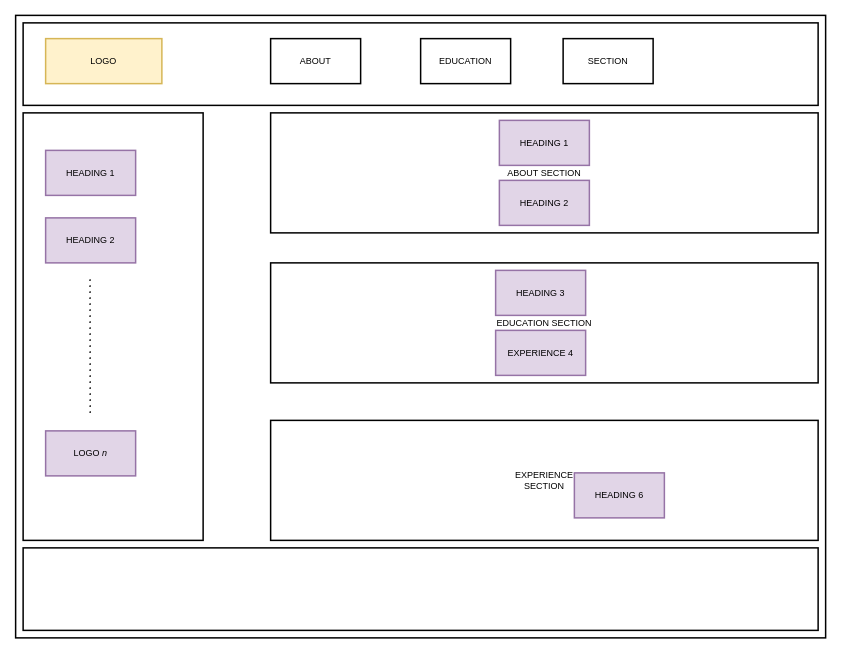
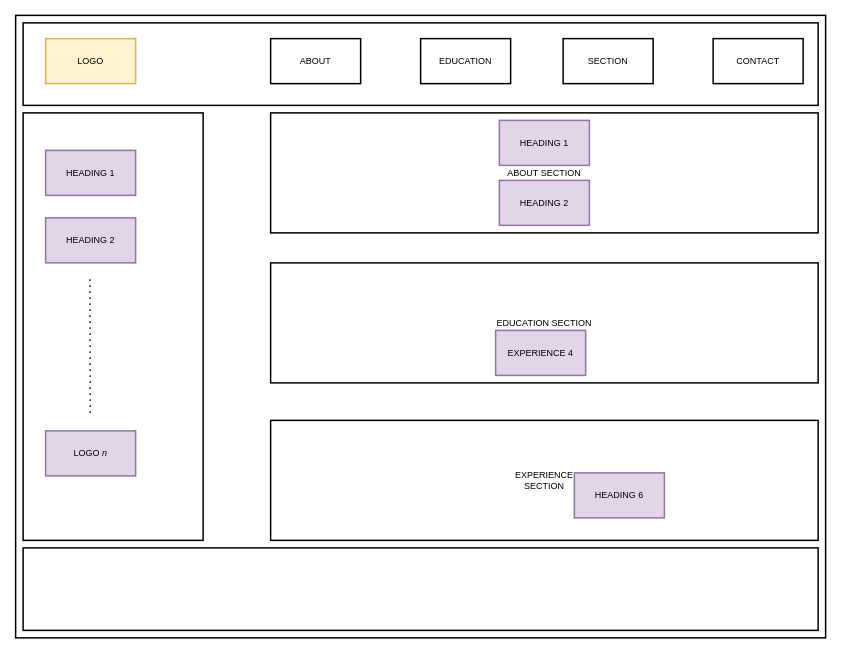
(104, 61) -> (90, 61)
none -> (758, 61)
(540, 293) -> none
